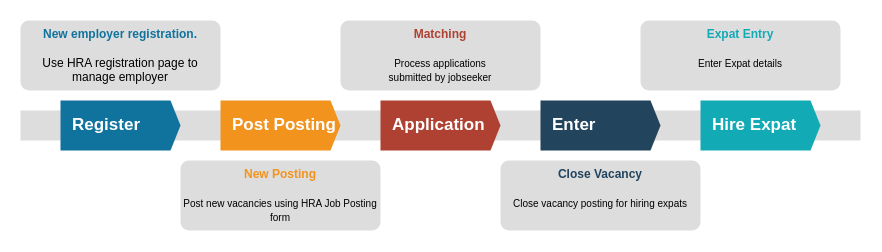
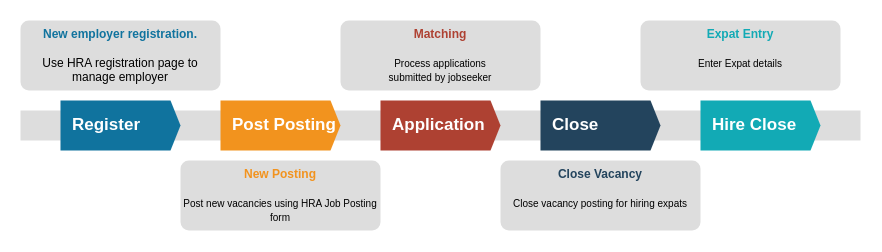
(576, 126) -> (574, 126)
(756, 126) -> (753, 126)
